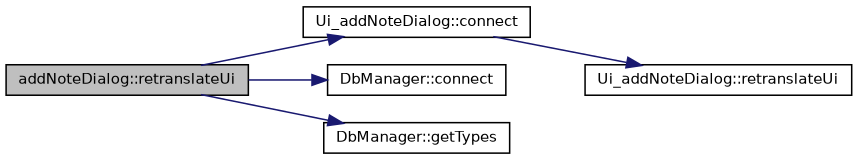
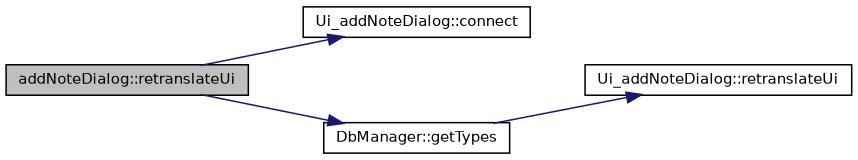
(560, 50) -> (560, 110)
(417, 80) -> none
